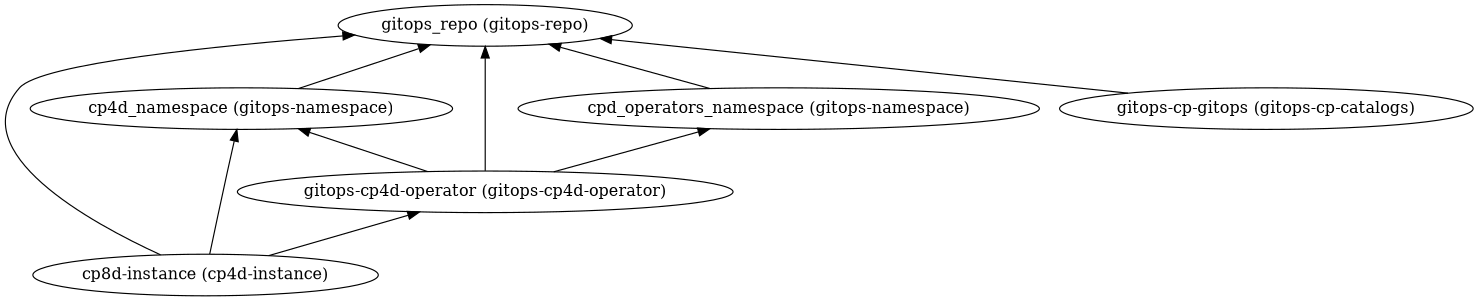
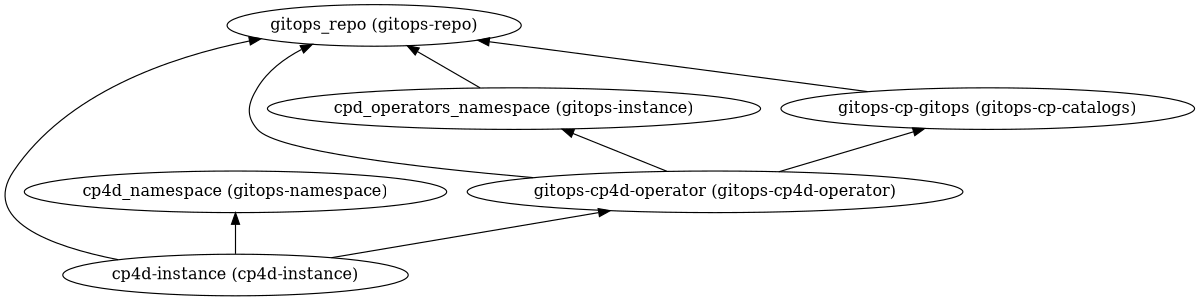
(359, 69) -> none
(779, 109) -> (514, 109)
(369, 152) -> (846, 152)
(206, 275) -> (236, 275)
